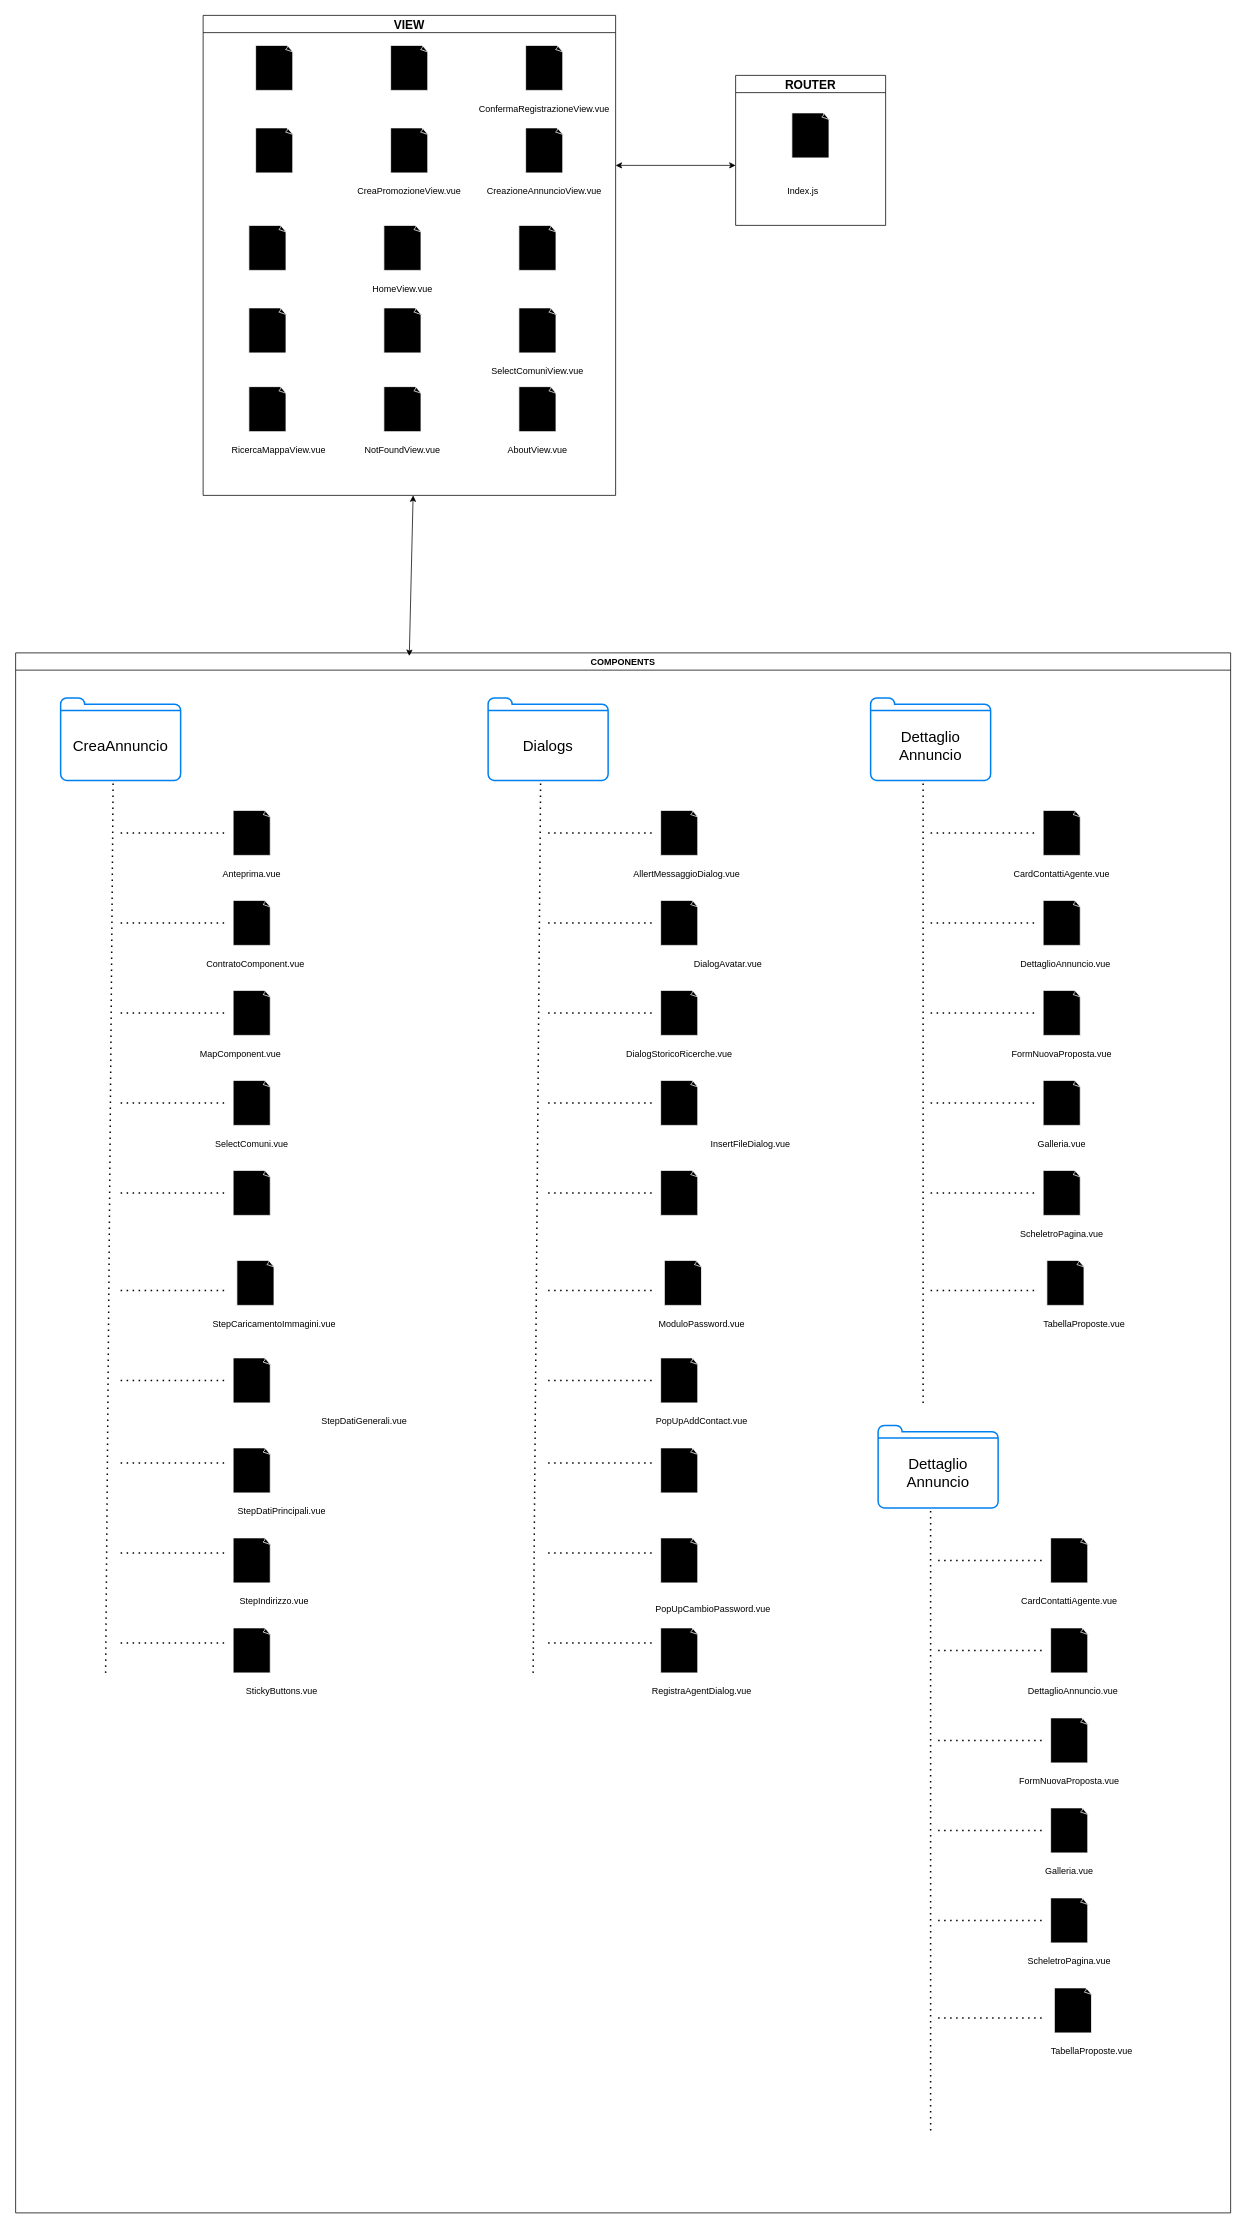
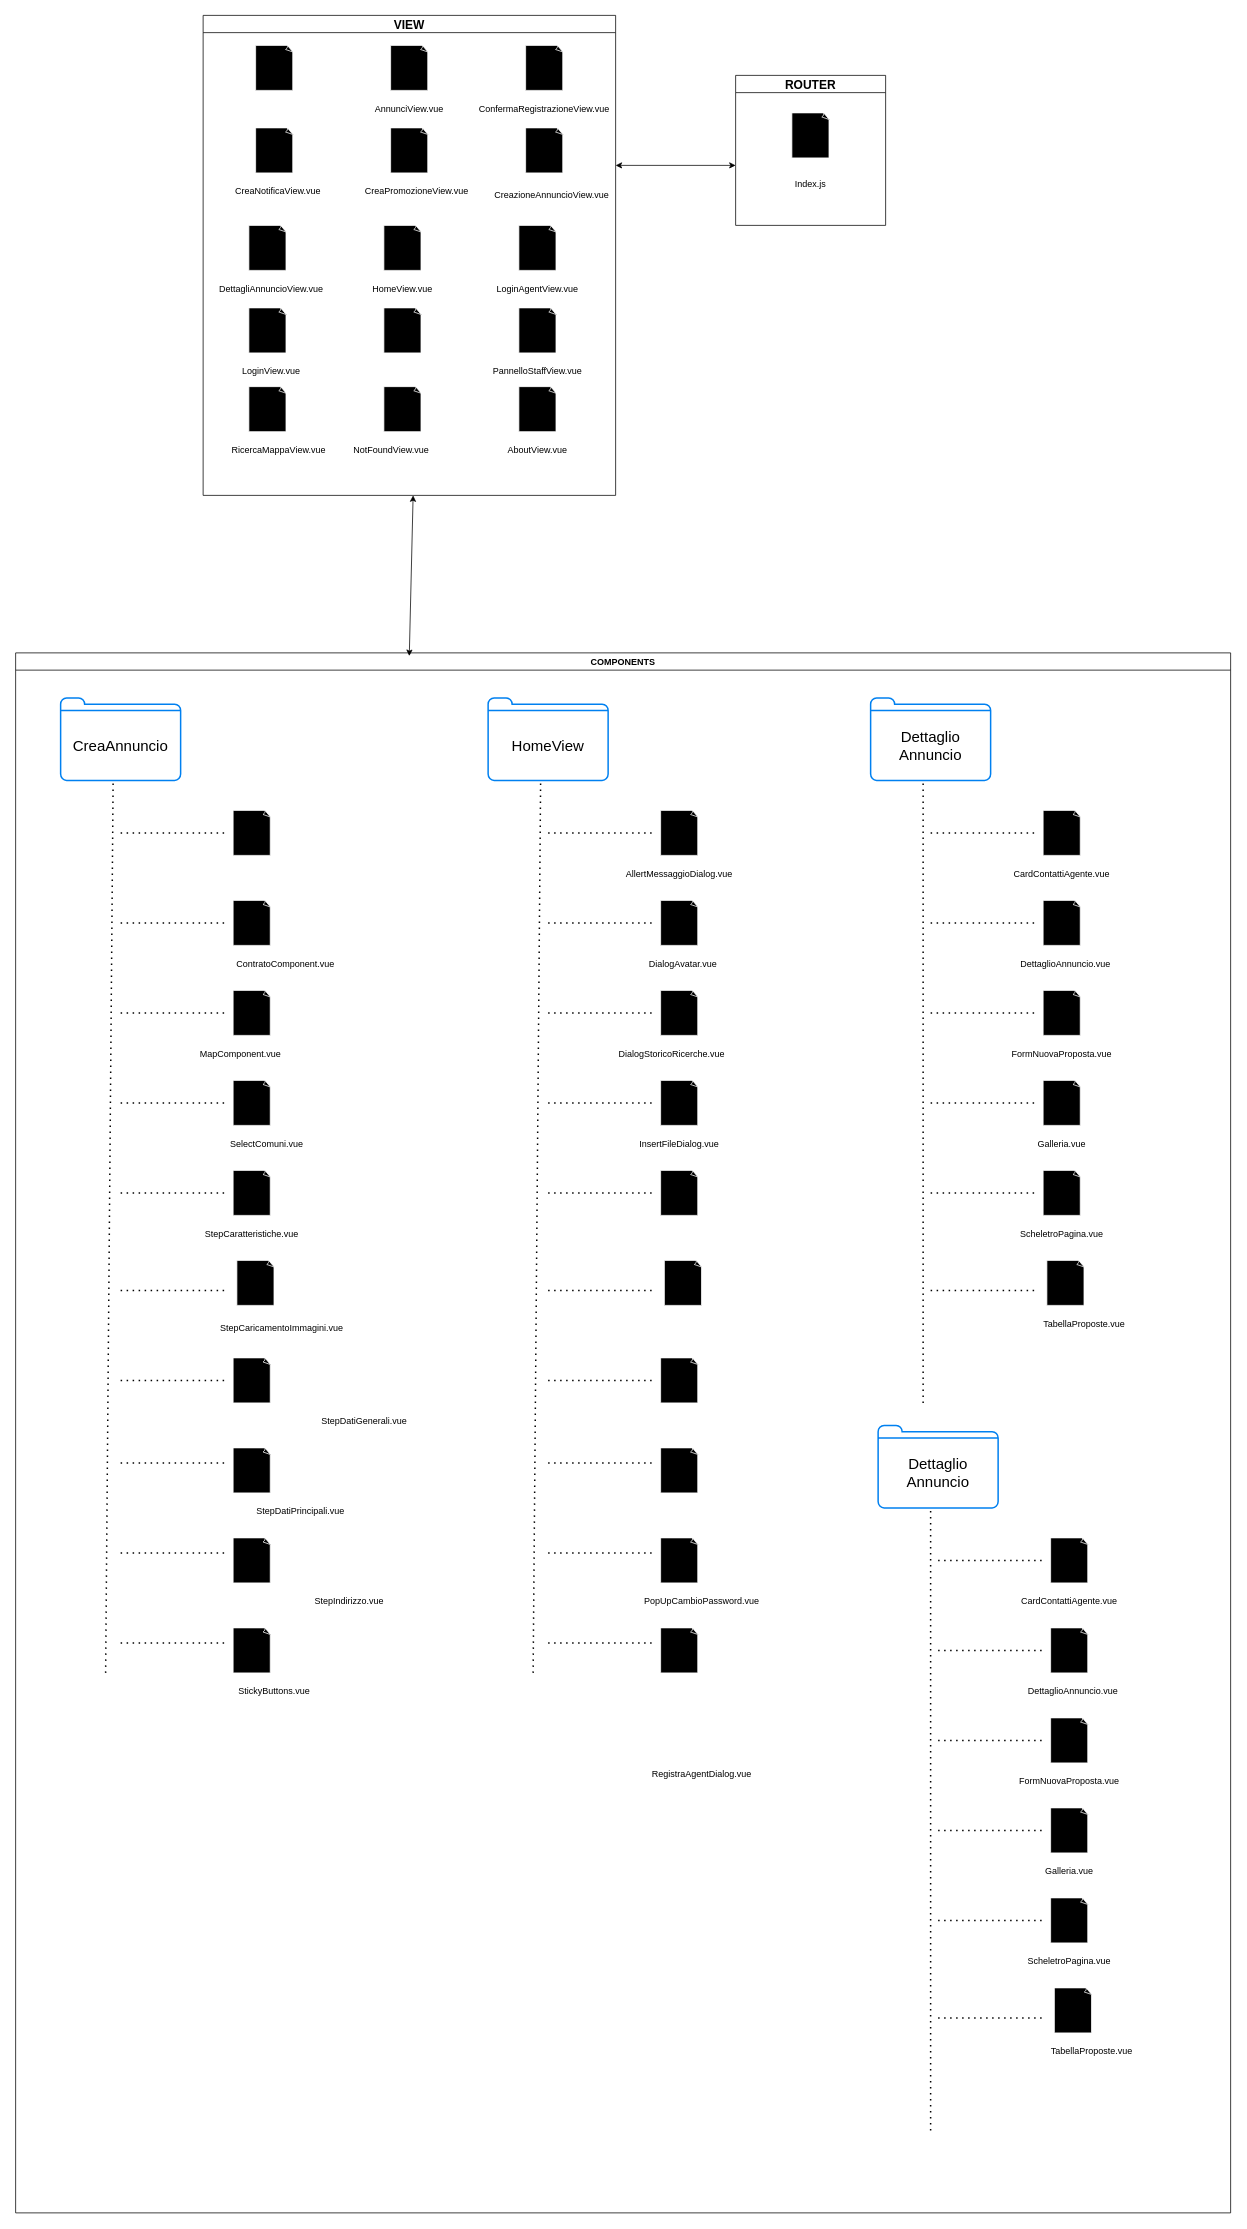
none -> (409, 109)
none -> (278, 192)
(409, 192) -> (417, 192)
(544, 192) -> (552, 195)
(803, 192) -> (810, 184)
none -> (271, 289)
none -> (537, 289)
none -> (271, 372)
(537, 372) -> (537, 372)
(402, 450) -> (391, 450)
(548, 745) -> (548, 745)
(252, 874) -> none
(687, 874) -> (679, 874)
(255, 964) -> (285, 964)
(728, 964) -> (683, 964)
(679, 1054) -> (672, 1054)
(252, 1144) -> (267, 1144)
(750, 1144) -> (679, 1144)
none -> (252, 1234)
(274, 1324) -> (282, 1328)
(702, 1324) -> none
(702, 1422) -> none
(282, 1512) -> (300, 1512)
(274, 1602) -> (349, 1602)
(713, 1609) -> (702, 1602)
(282, 1692) -> (274, 1692)
(702, 1692) -> (702, 1774)
